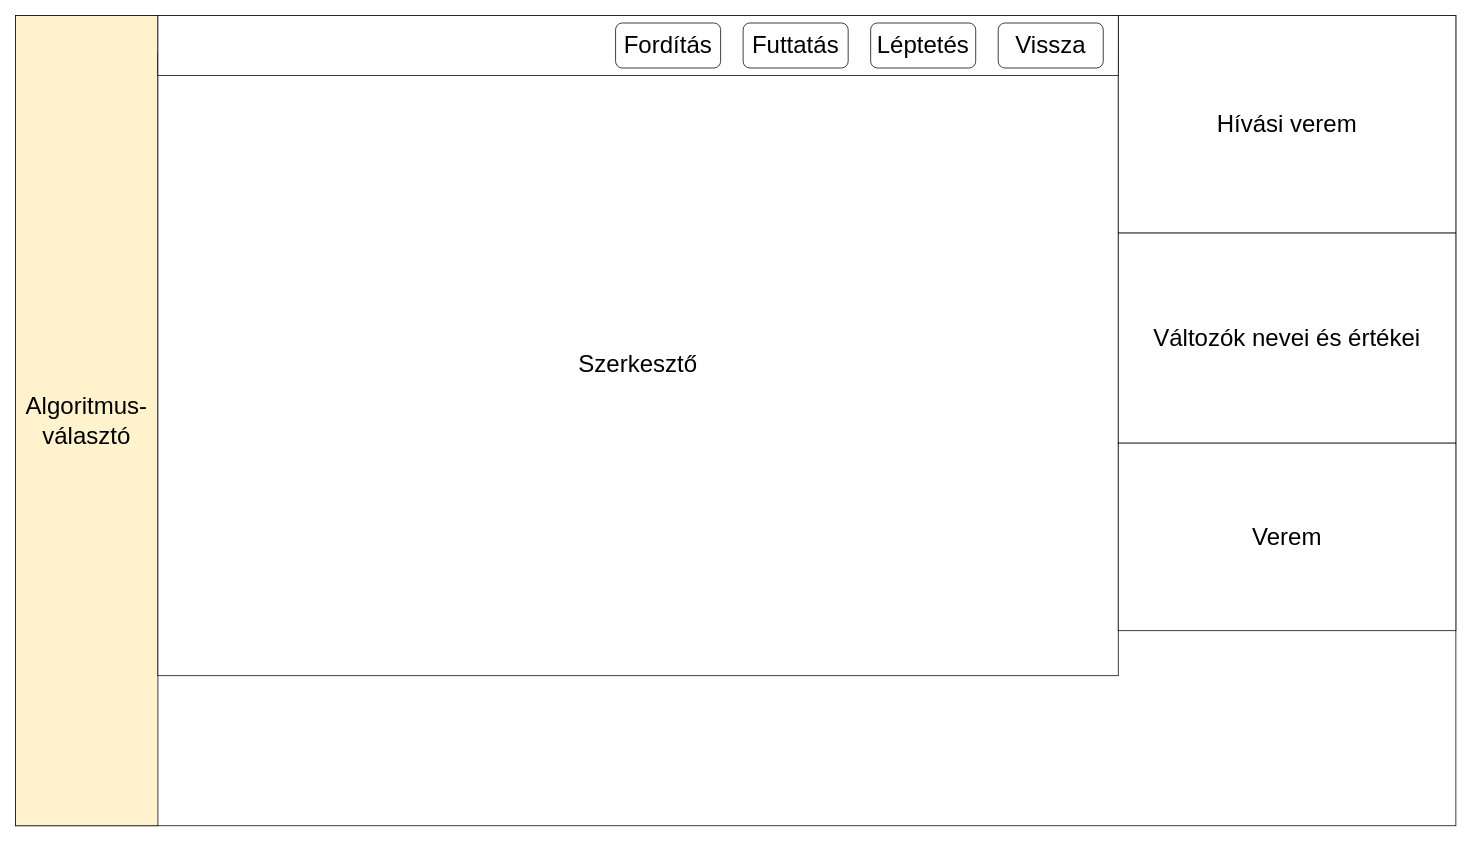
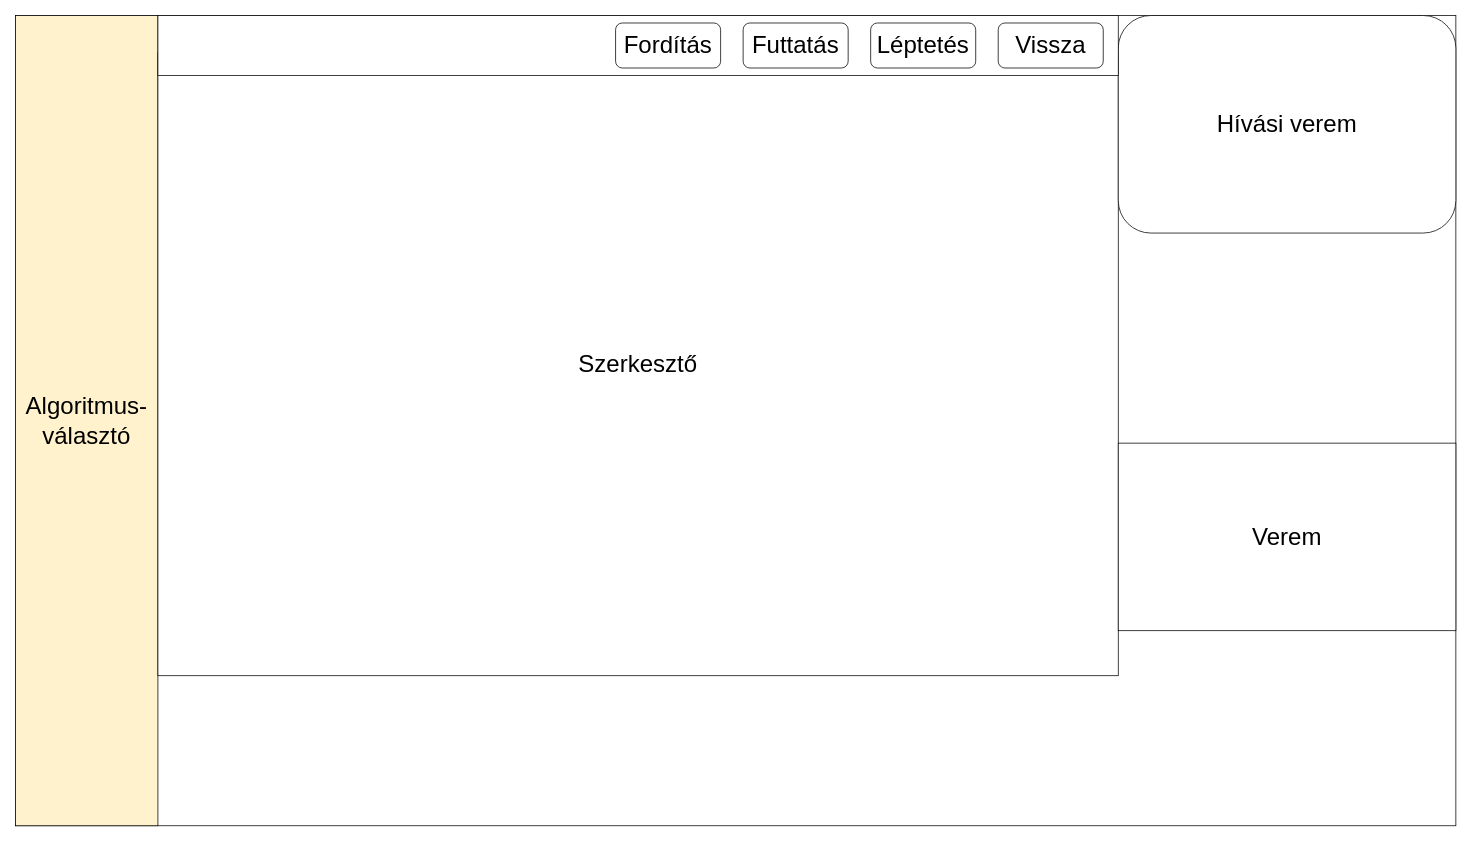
(1287, 124) -> (1287, 124)
(1287, 338) -> none
